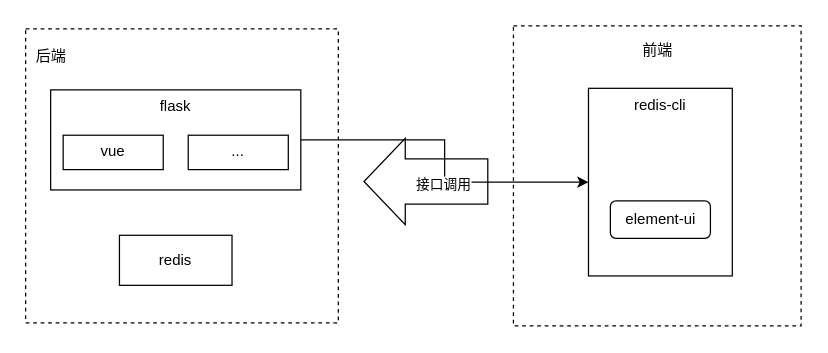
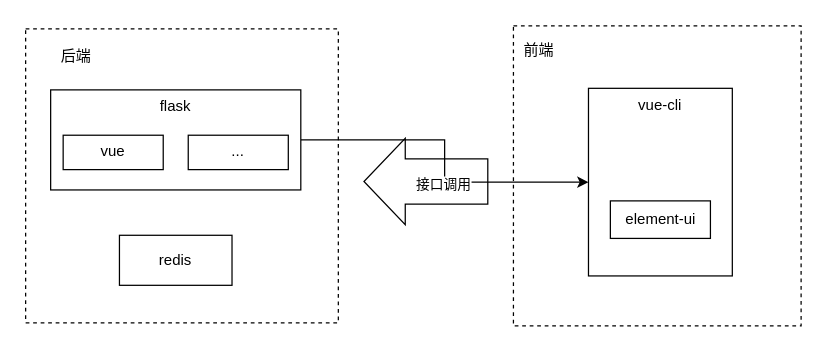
(657, 51) -> (538, 51)
(51, 57) -> (76, 57)
(660, 106) -> (660, 106)
(660, 219) -> (660, 219)
